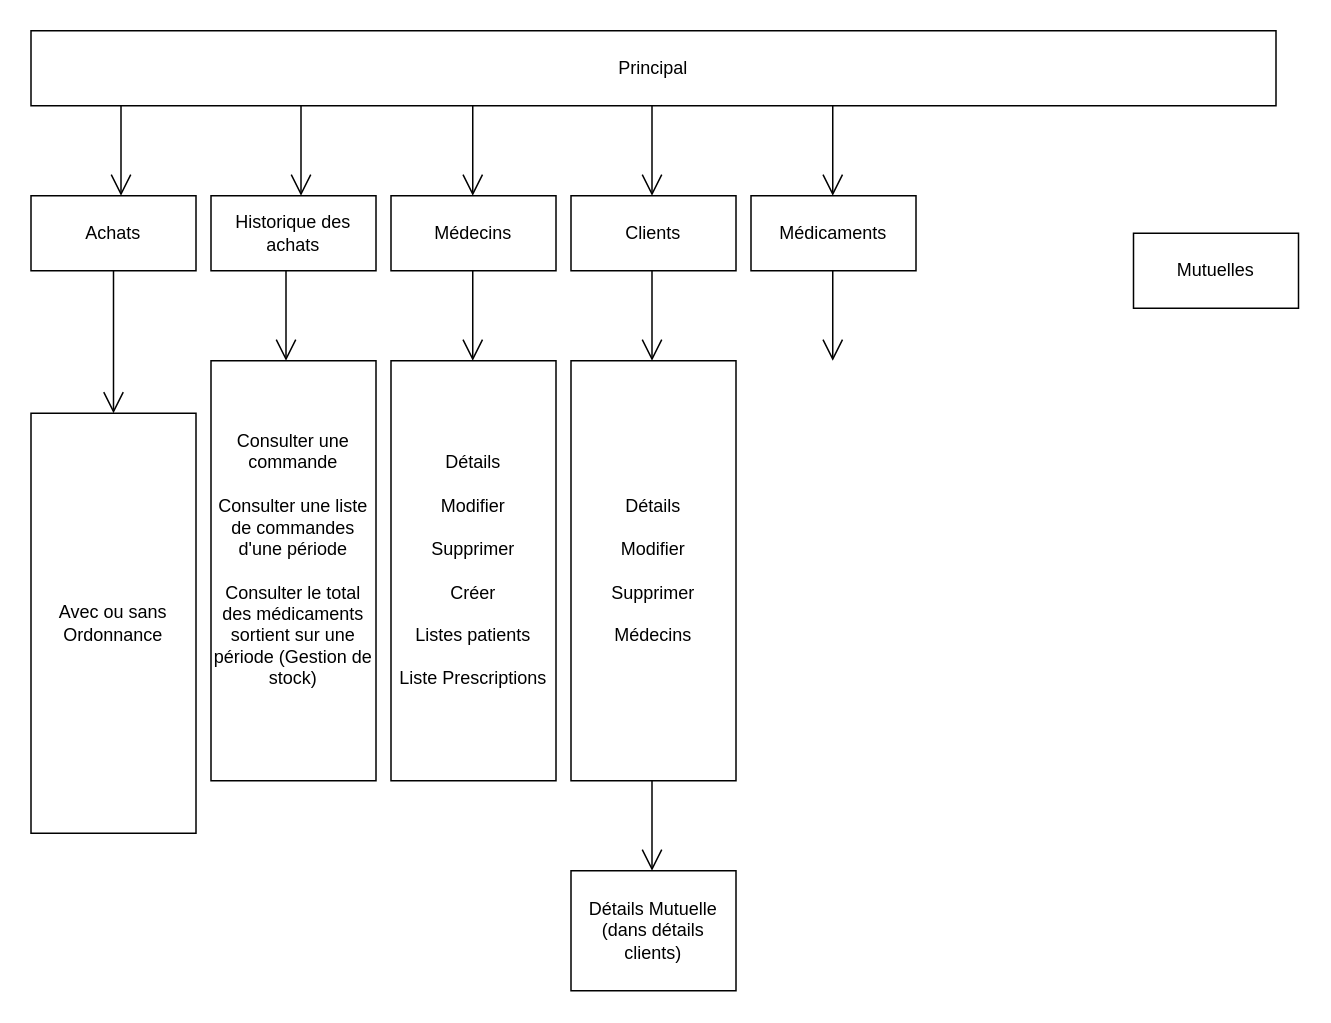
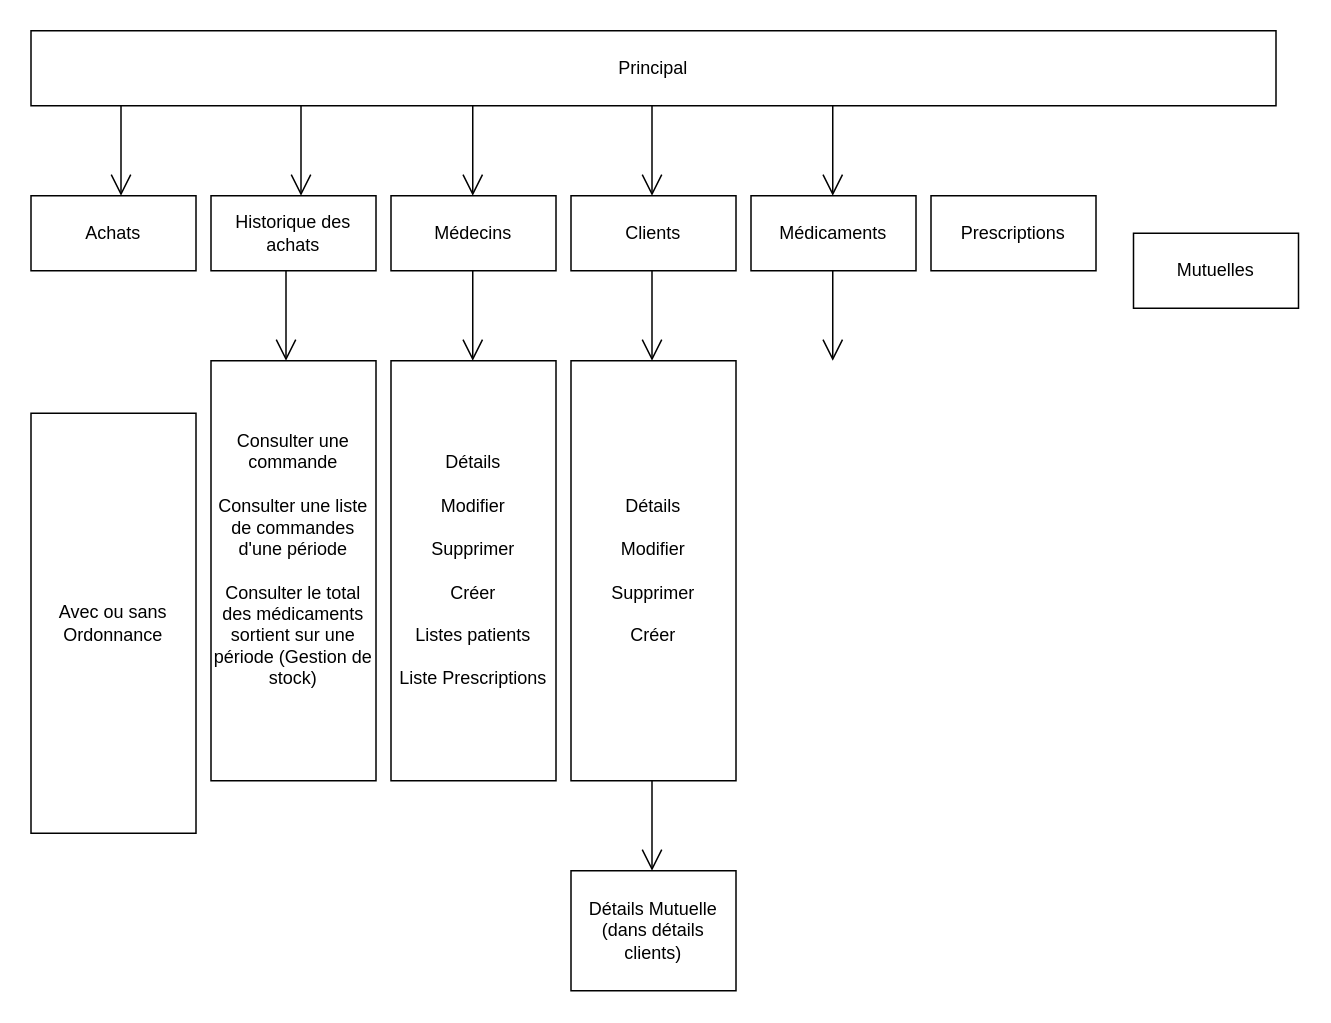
none -> (1013, 233)
(113, 340) -> none
(653, 571) -> (653, 571)
